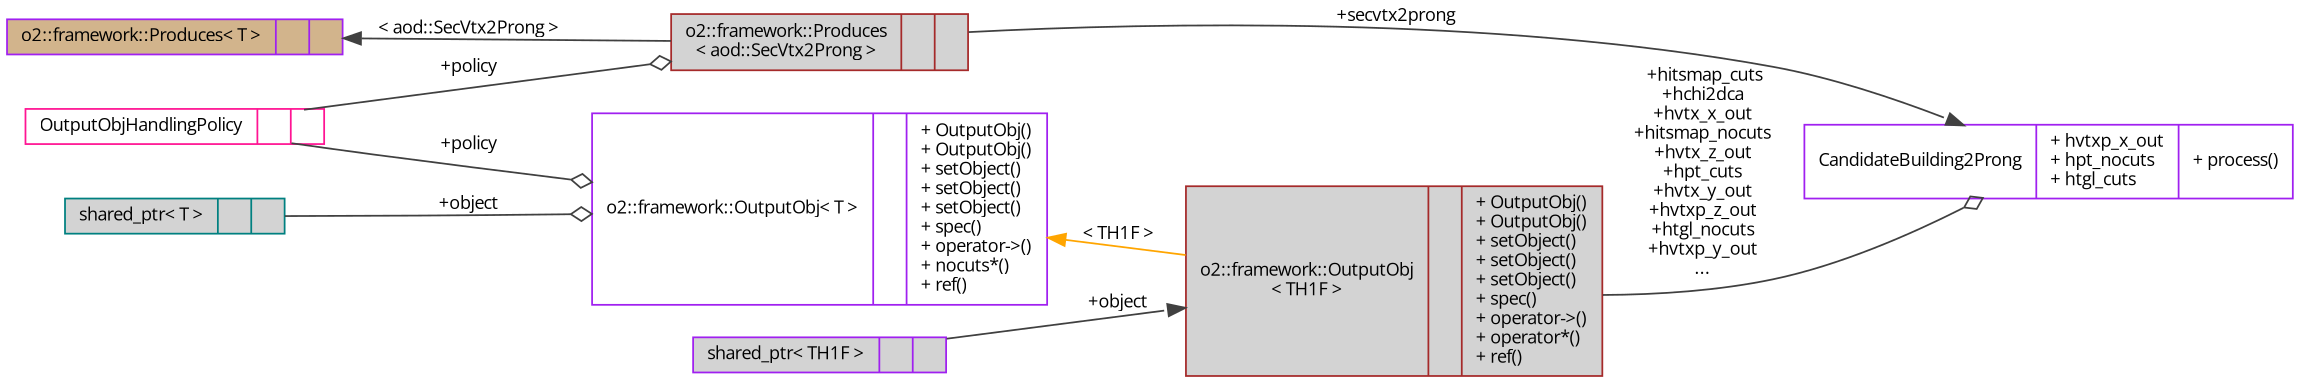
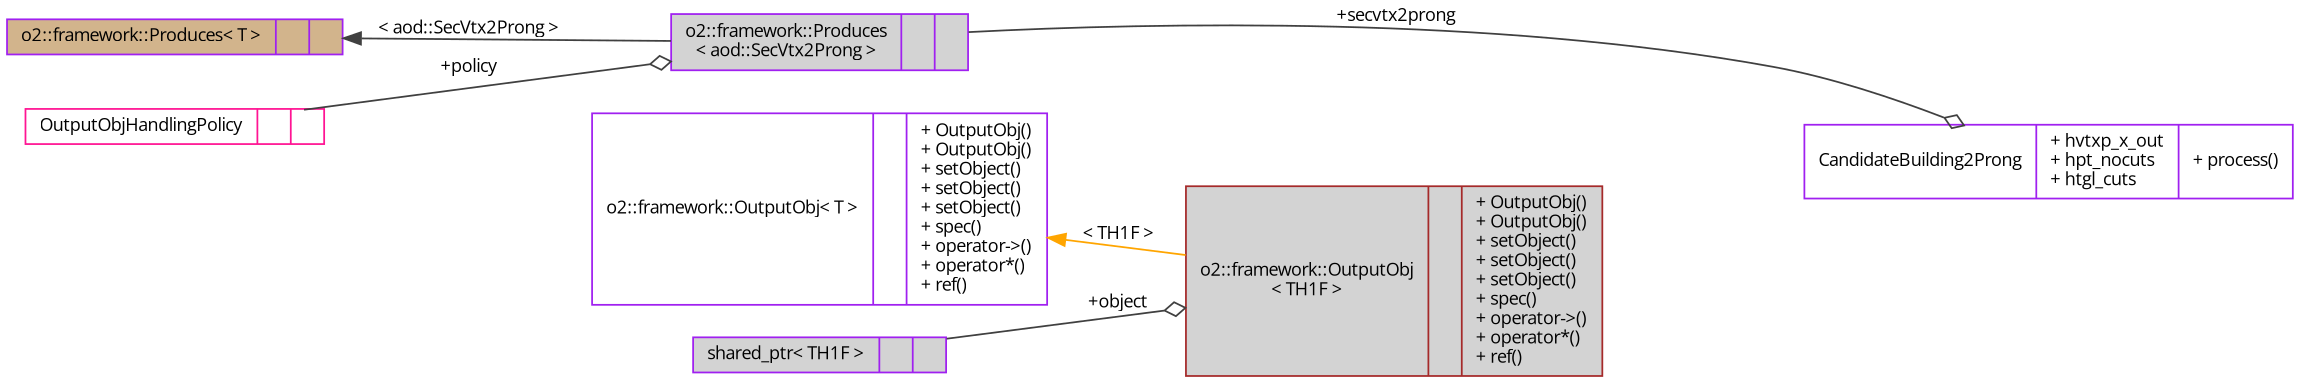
(1461, 32) -> (1461, 32)
(820, 42) -> (820, 42)
(431, 162) -> none
(175, 216) -> none
(965, 266) -> (973, 266)
(1789, 276) -> none
(1055, 325) -> (1055, 325)
